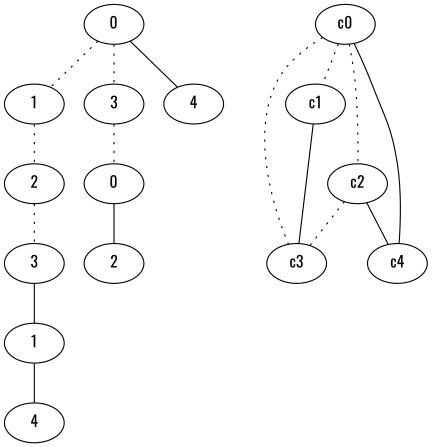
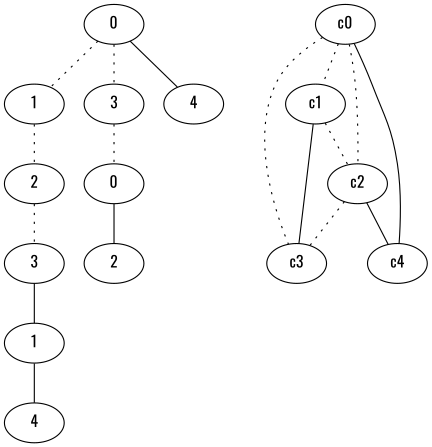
none -> (337, 144)
